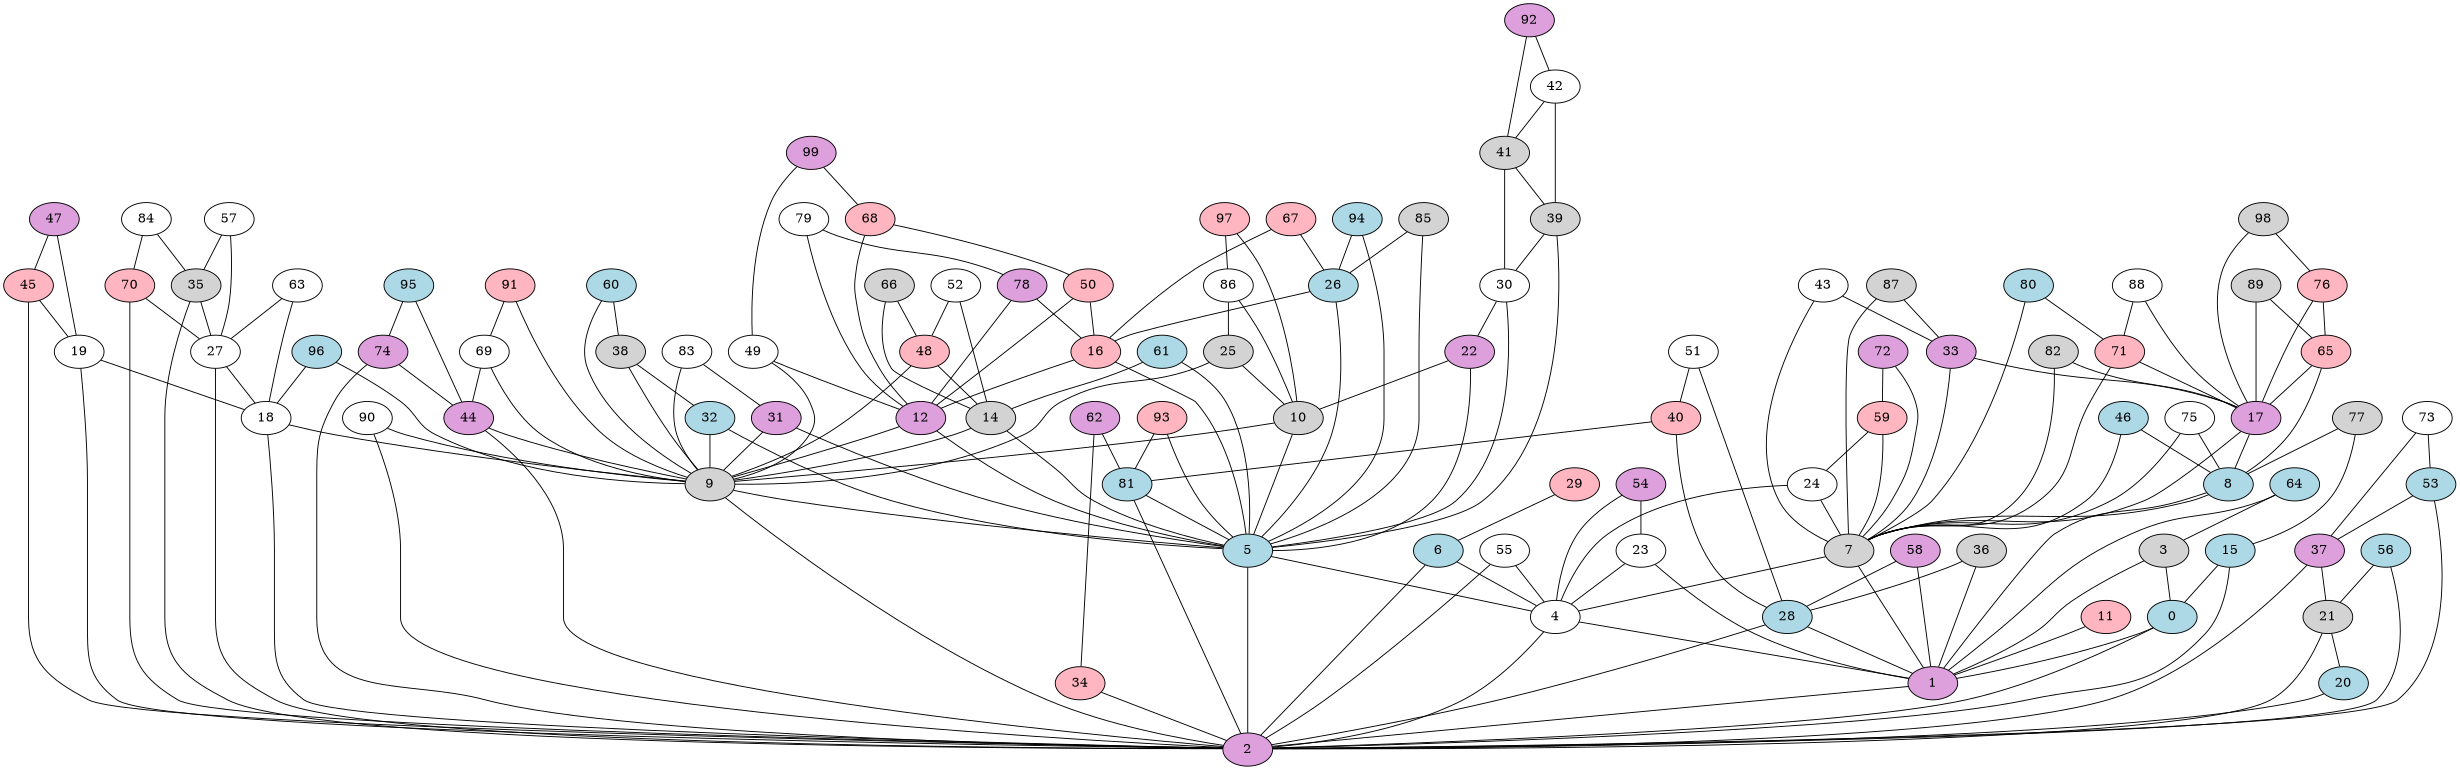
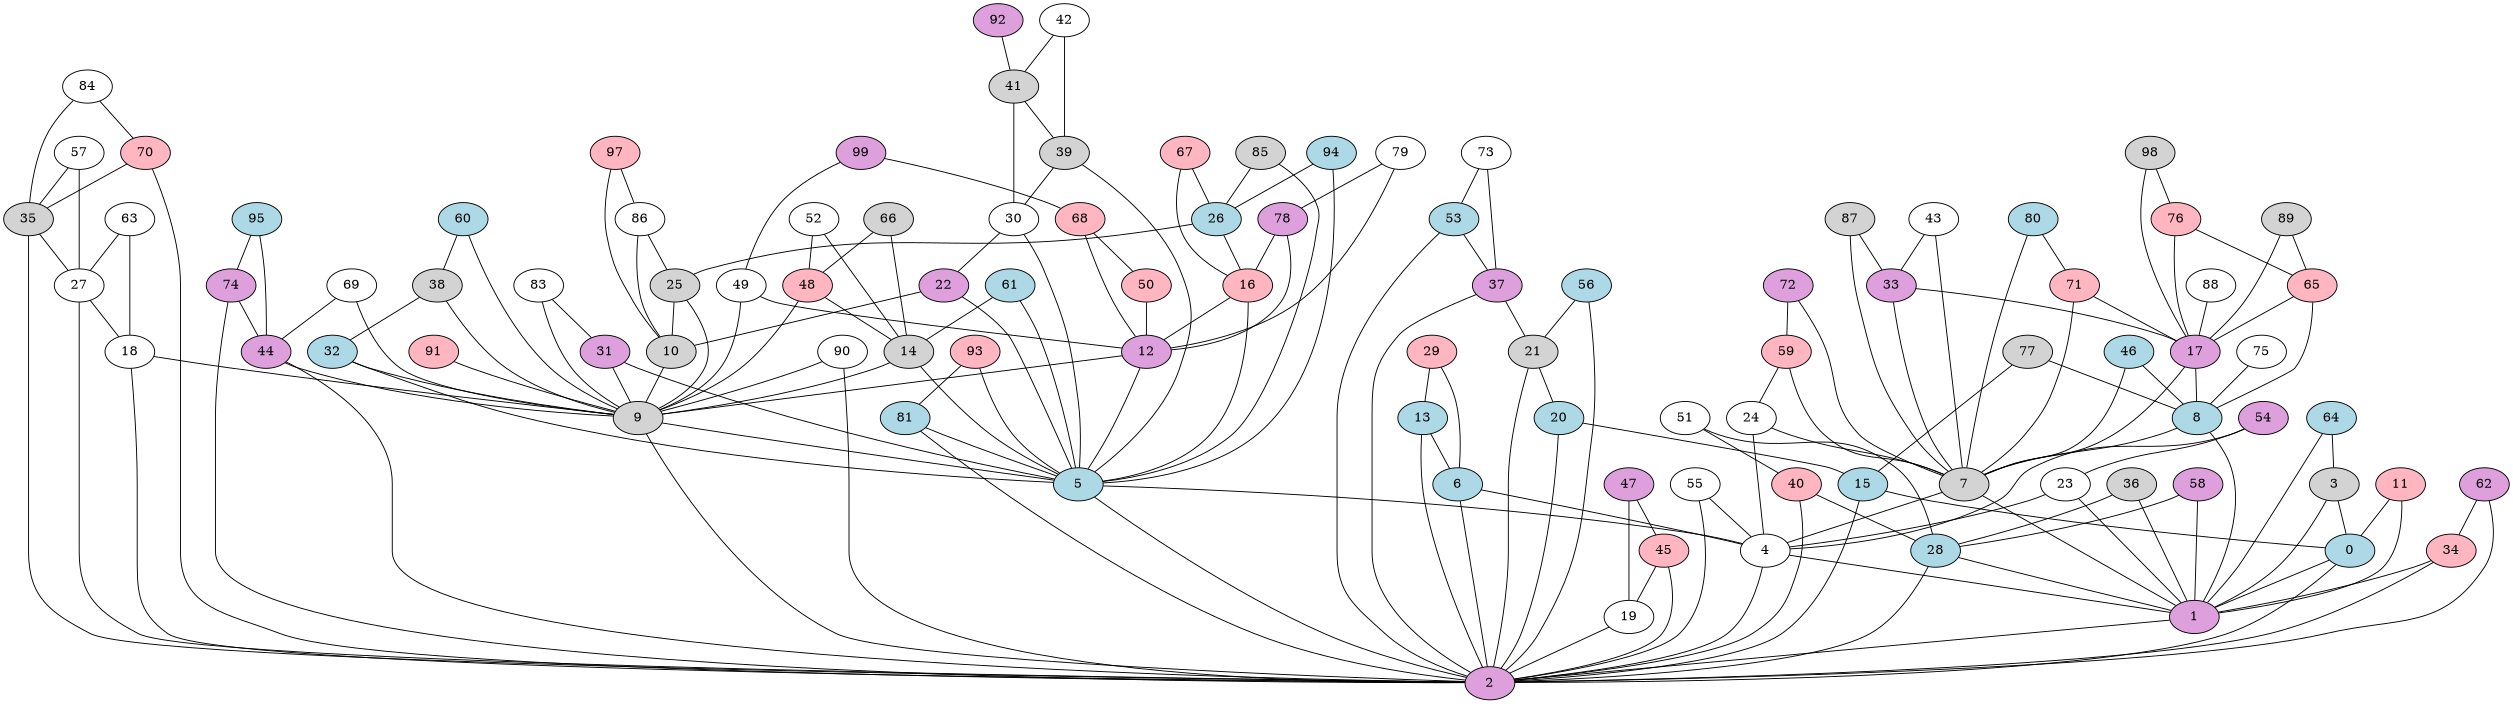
(1542, 53) -> none
(173, 319) -> (87, 186)
(497, 319) -> none
(1092, 319) -> none
(2128, 319) -> none
(317, 352) -> none
(2053, 352) -> none
(176, 386) -> none
none -> (1423, 418)
(1333, 430) -> (942, 243)
none -> (1714, 446)
(1111, 451) -> (2230, 648)
(1402, 451) -> (1709, 650)
(1273, 484) -> none
(2089, 510) -> none
none -> (2375, 518)
none -> (2379, 577)
